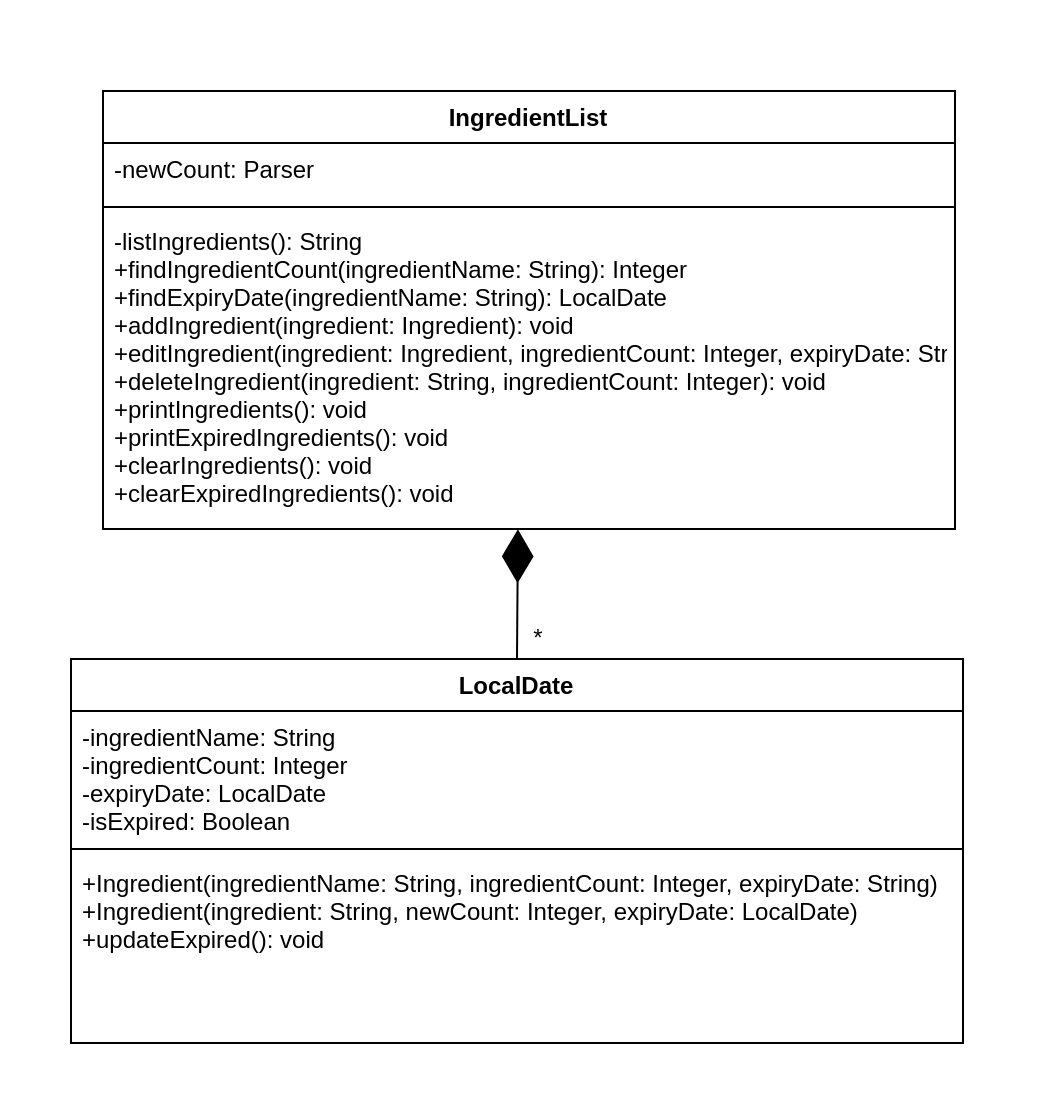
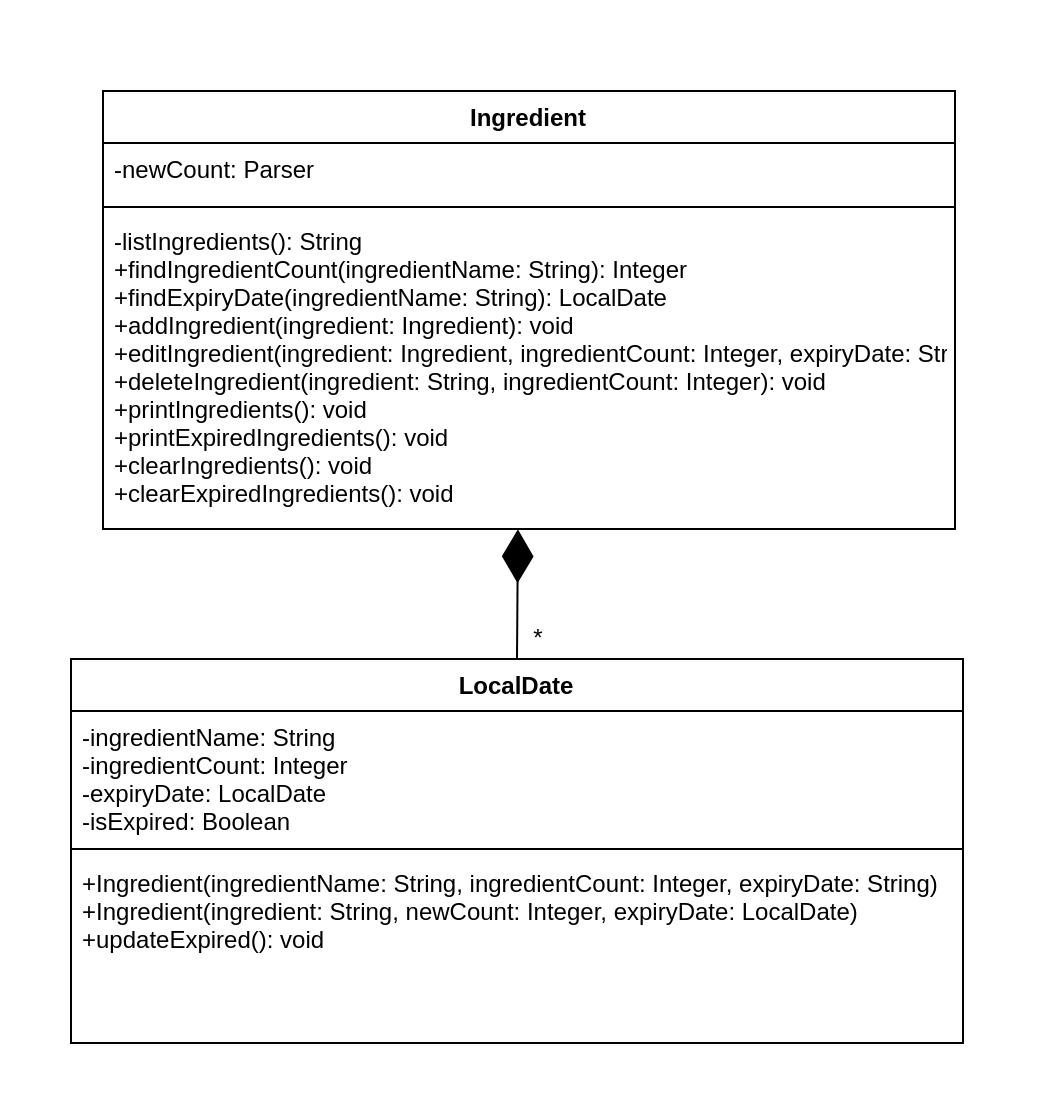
(528, 118) -> (528, 118)
